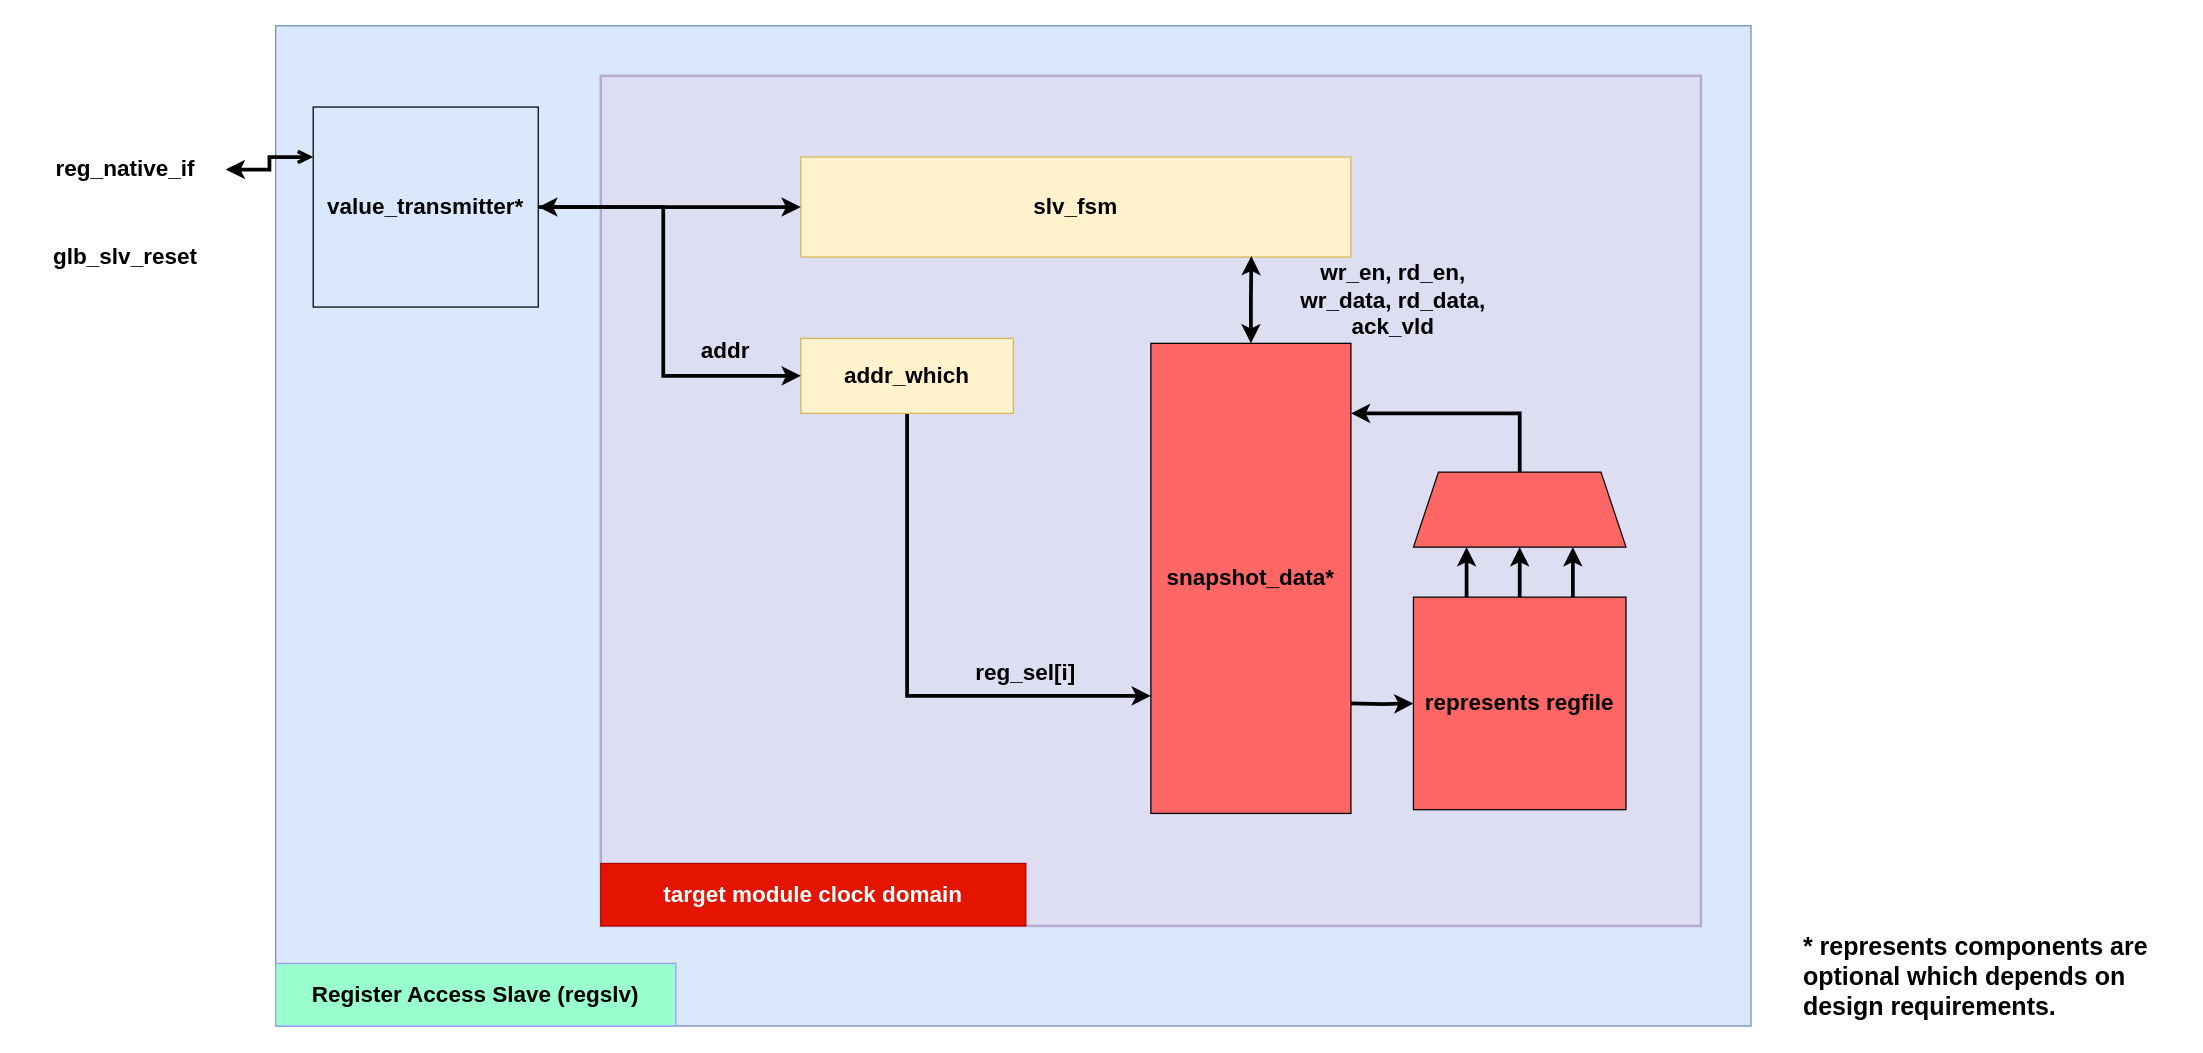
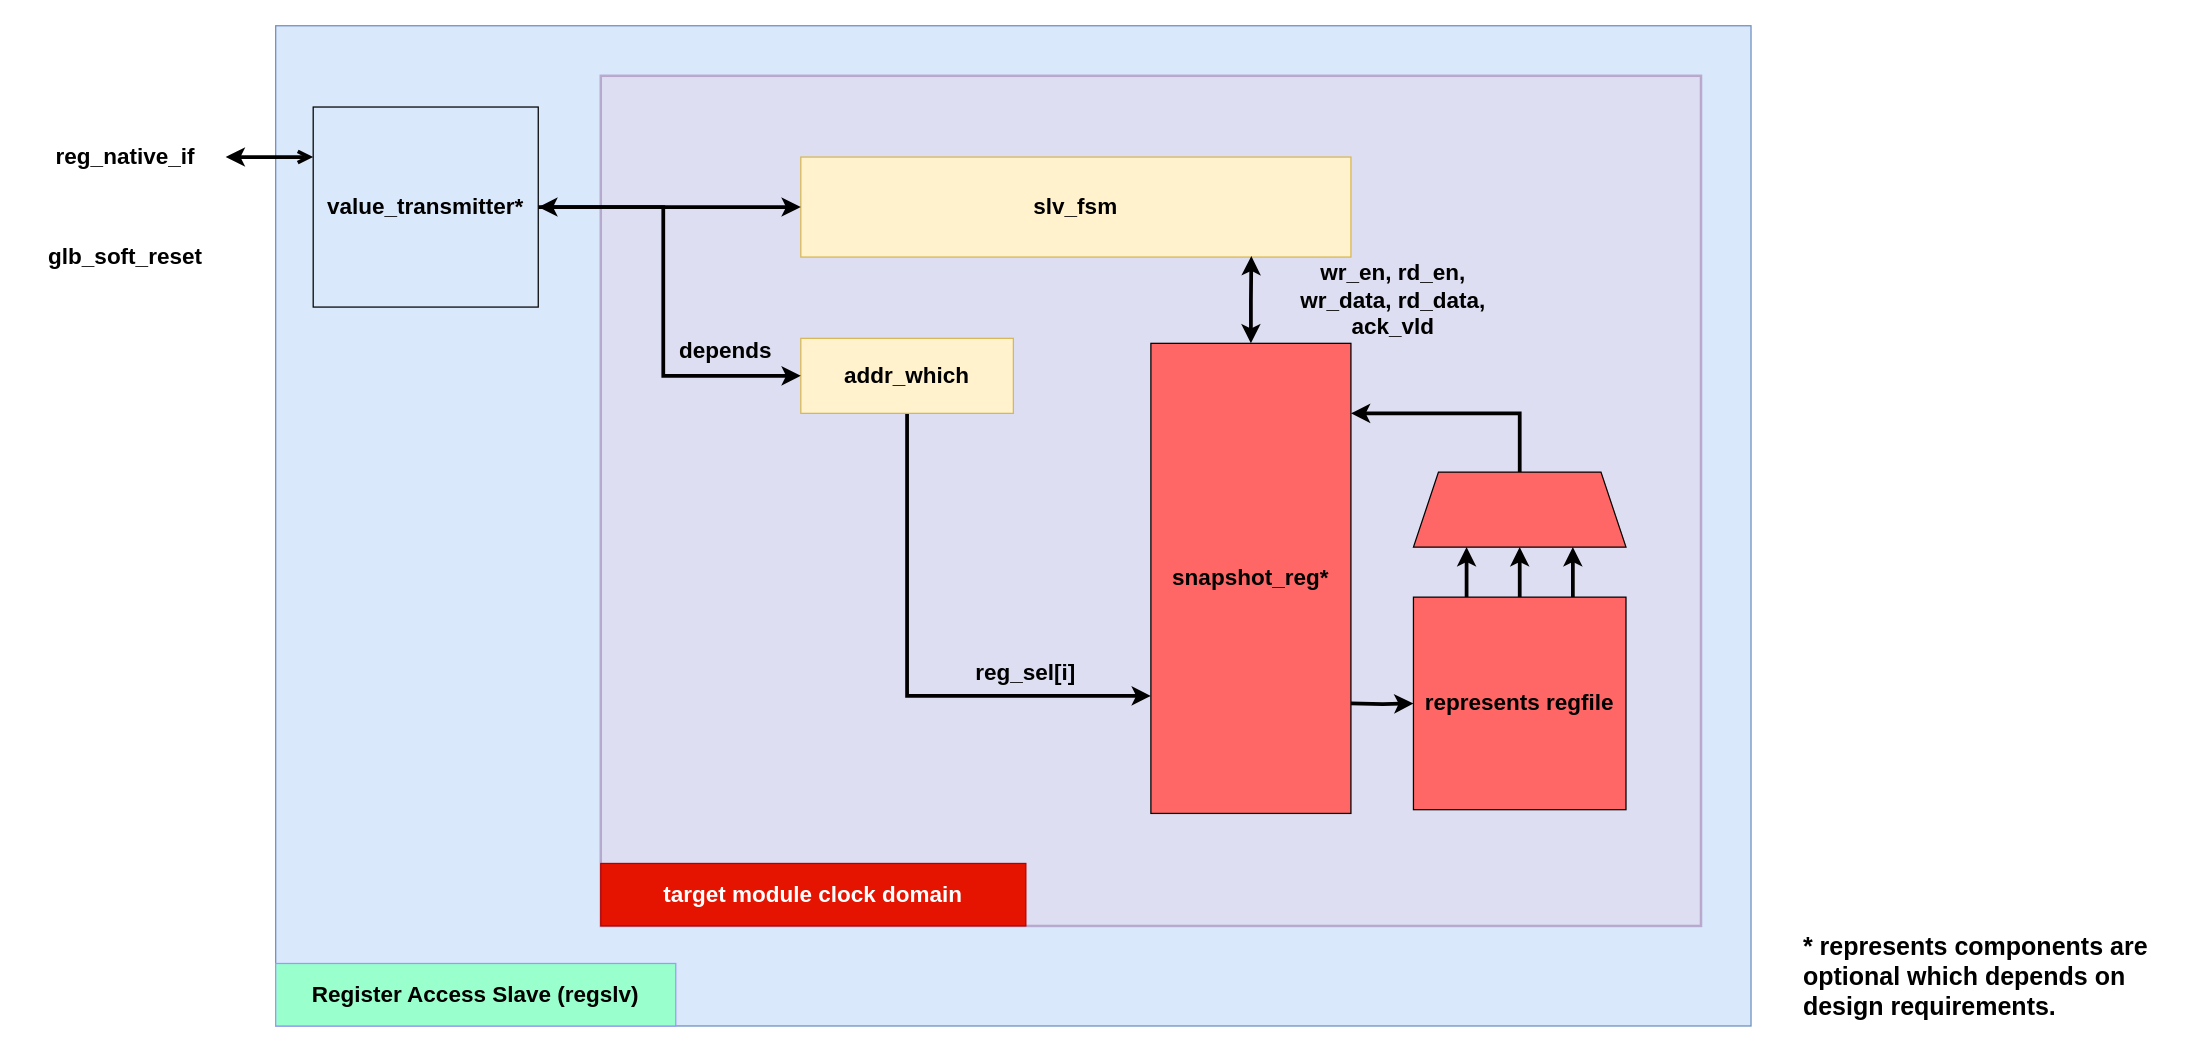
(126, 169) -> (126, 157)
(126, 257) -> (126, 257)
(726, 351) -> (726, 351)
(1251, 578) -> (1251, 578)
